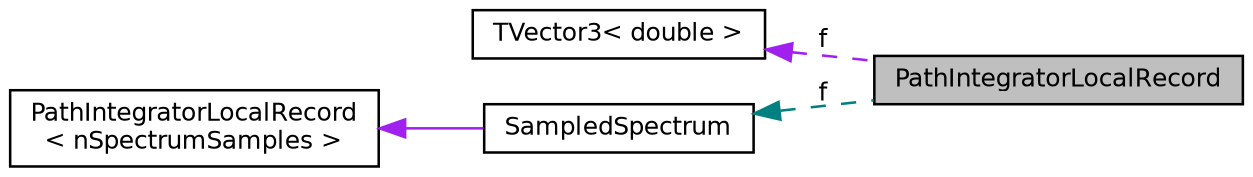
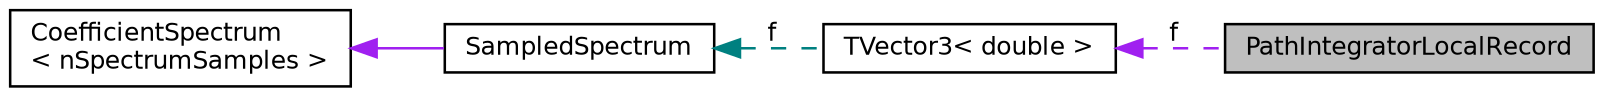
(827, 106) -> (782, 48)
(194, 128) -> (180, 48)
